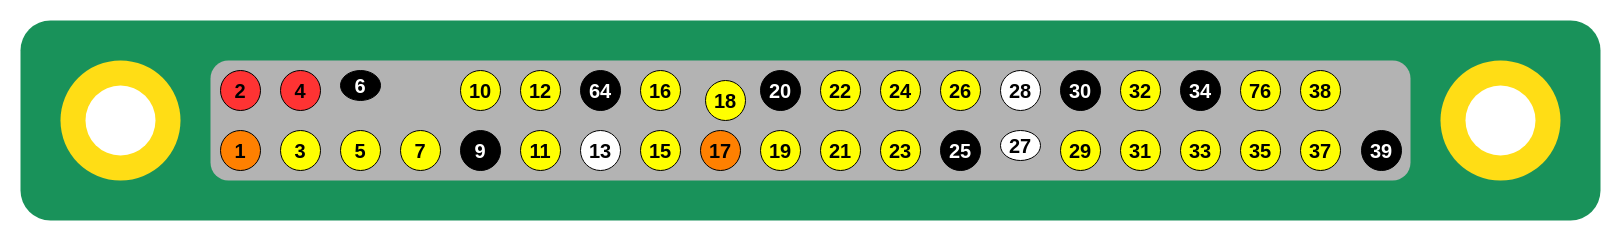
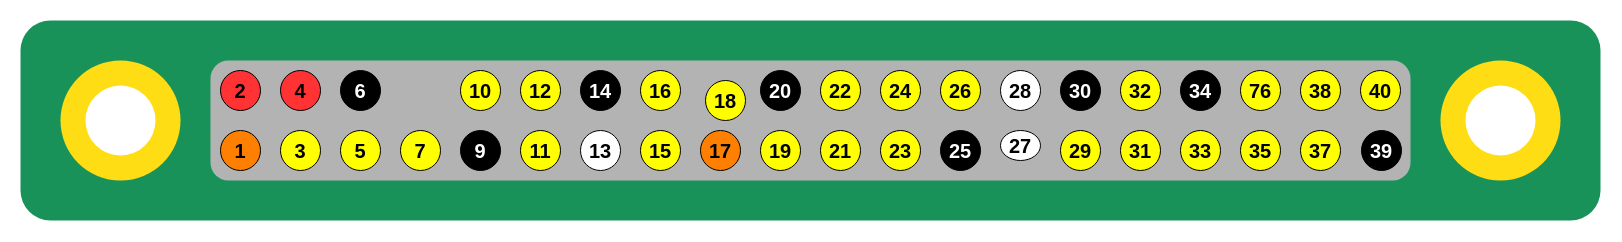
(361, 86) -> (361, 91)
(601, 91) -> (601, 91)
none -> (1381, 91)
